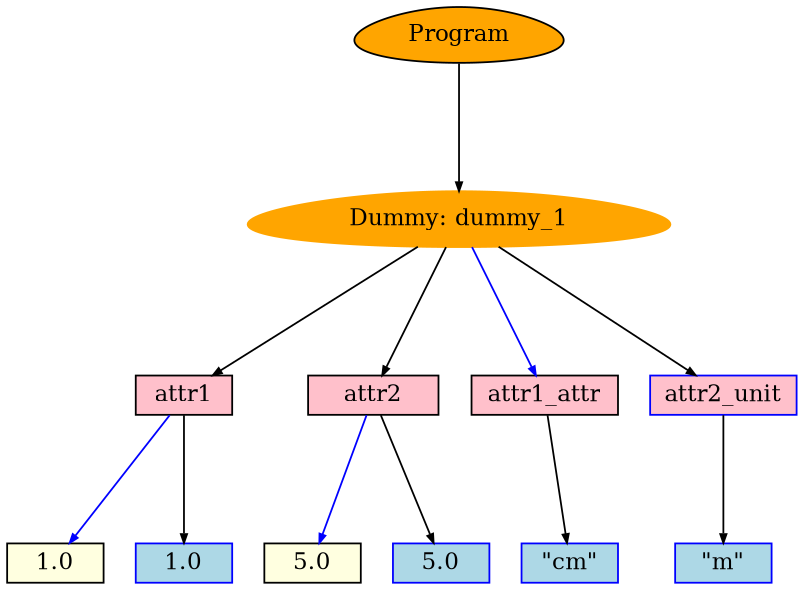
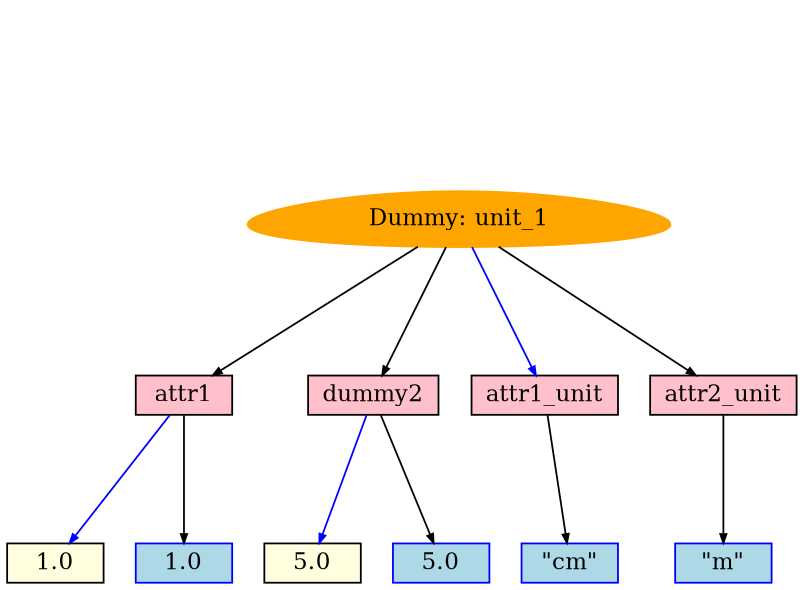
(459, 35) -> none
(459, 219) -> (459, 219)
(373, 395) -> (373, 395)
(545, 395) -> (545, 395)
(723, 395) -> (723, 395)
